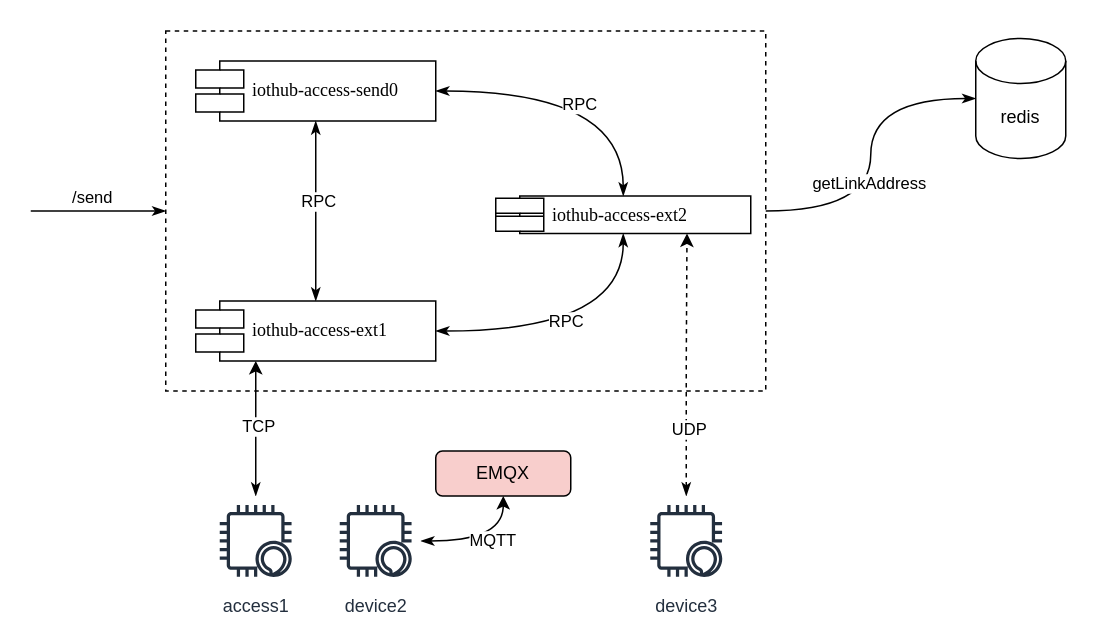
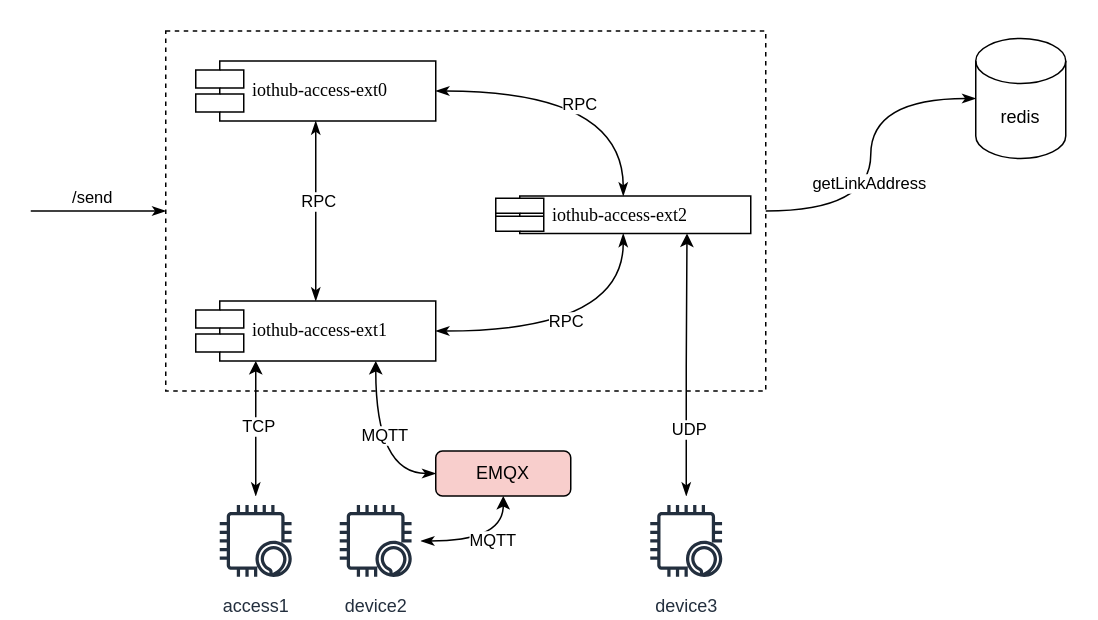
(346, 91) -> (341, 91)
(686, 332) -> (686, 332)
none -> (383, 433)
